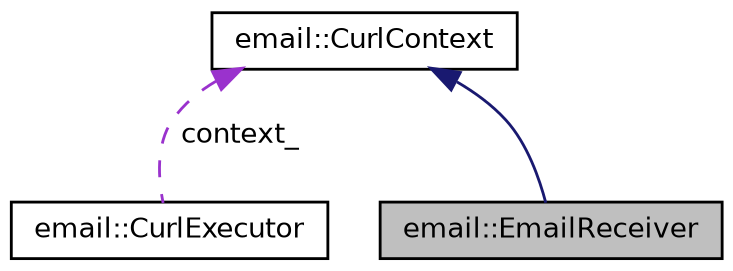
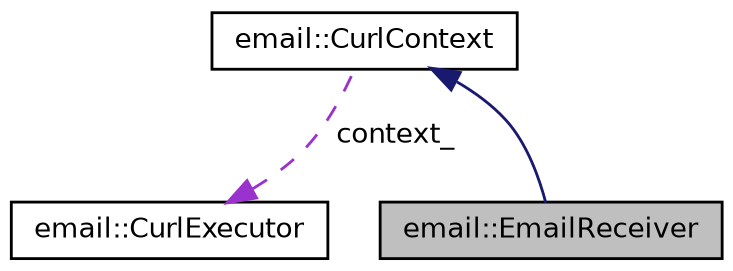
(166, 132) -> (314, 138)
